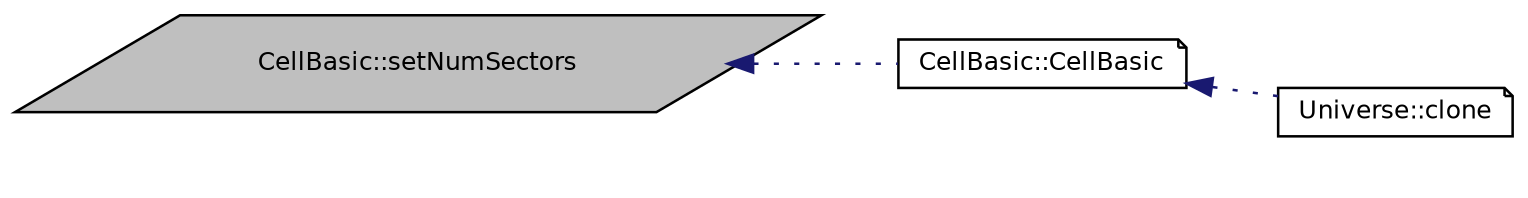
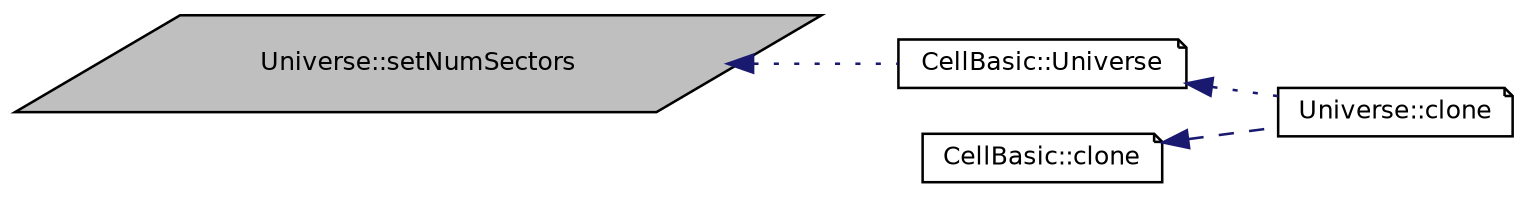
(418, 64) -> (418, 64)
(1042, 64) -> (1042, 64)
none -> (1042, 158)
